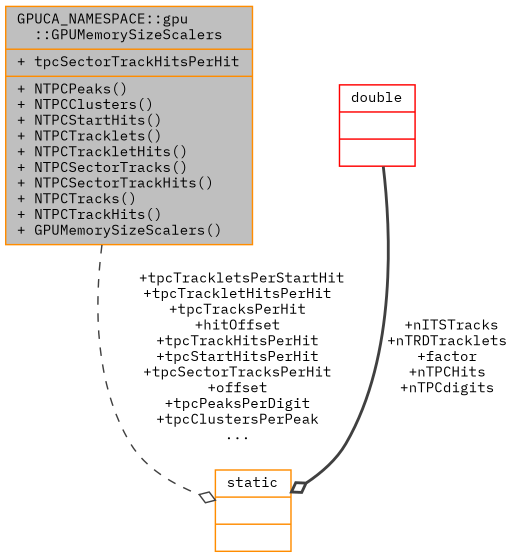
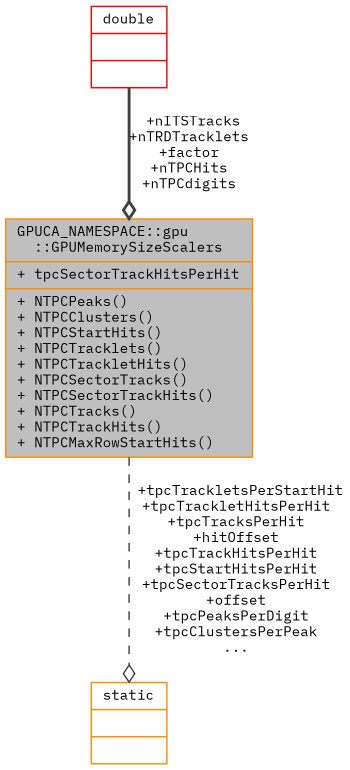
(121, 230) -> (116, 443)
(382, 336) -> (129, 145)
